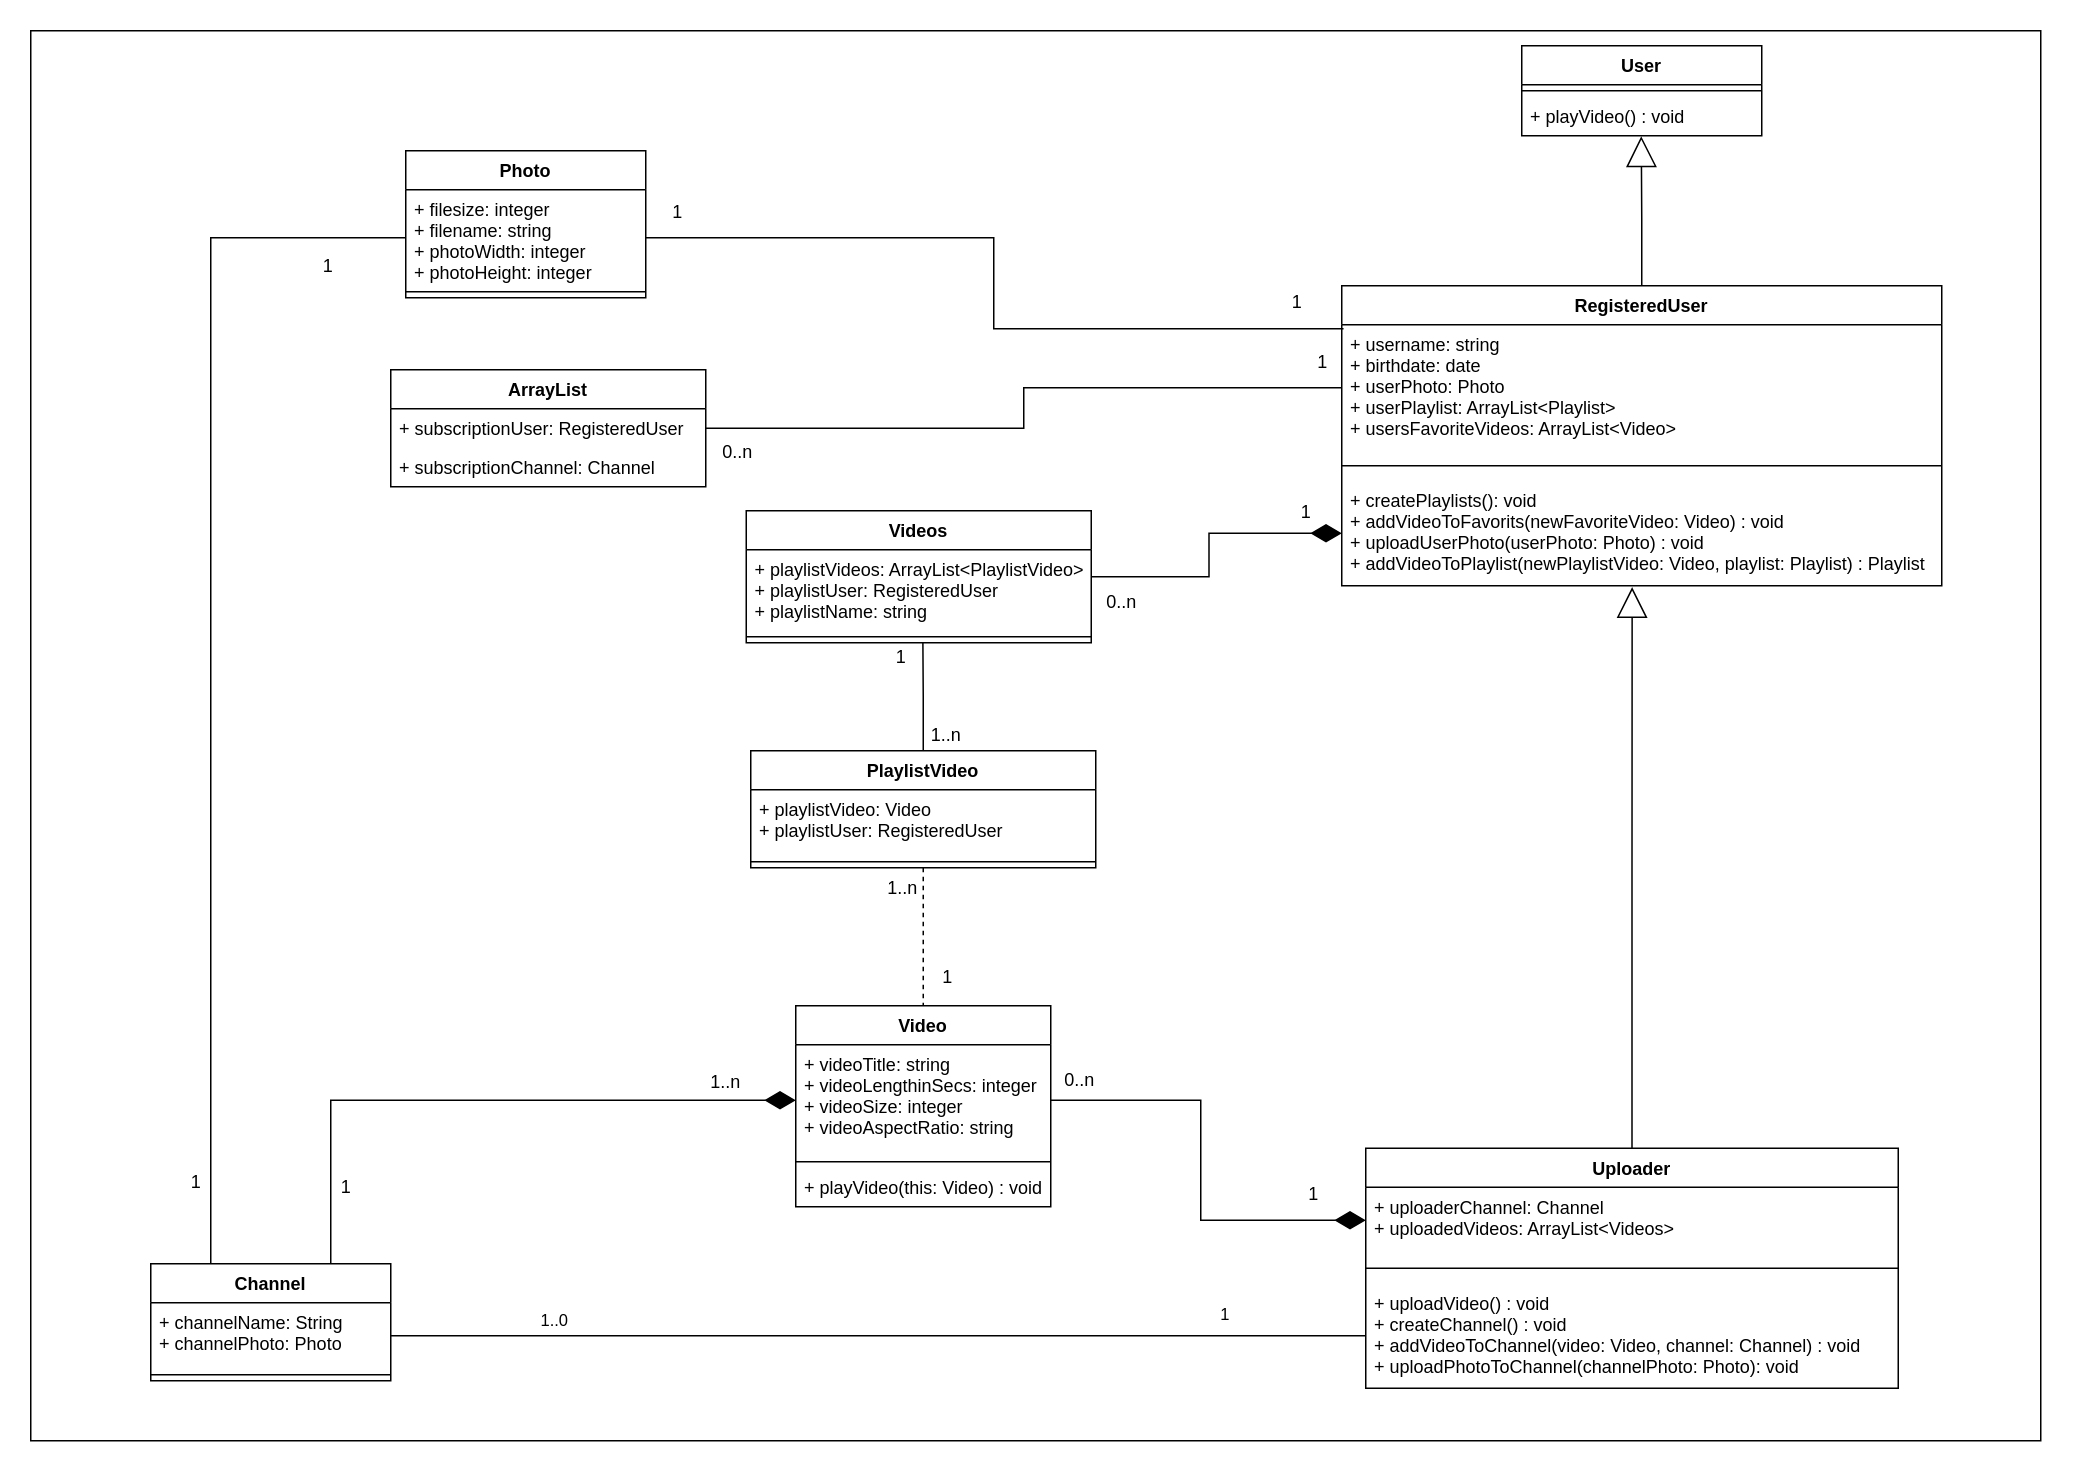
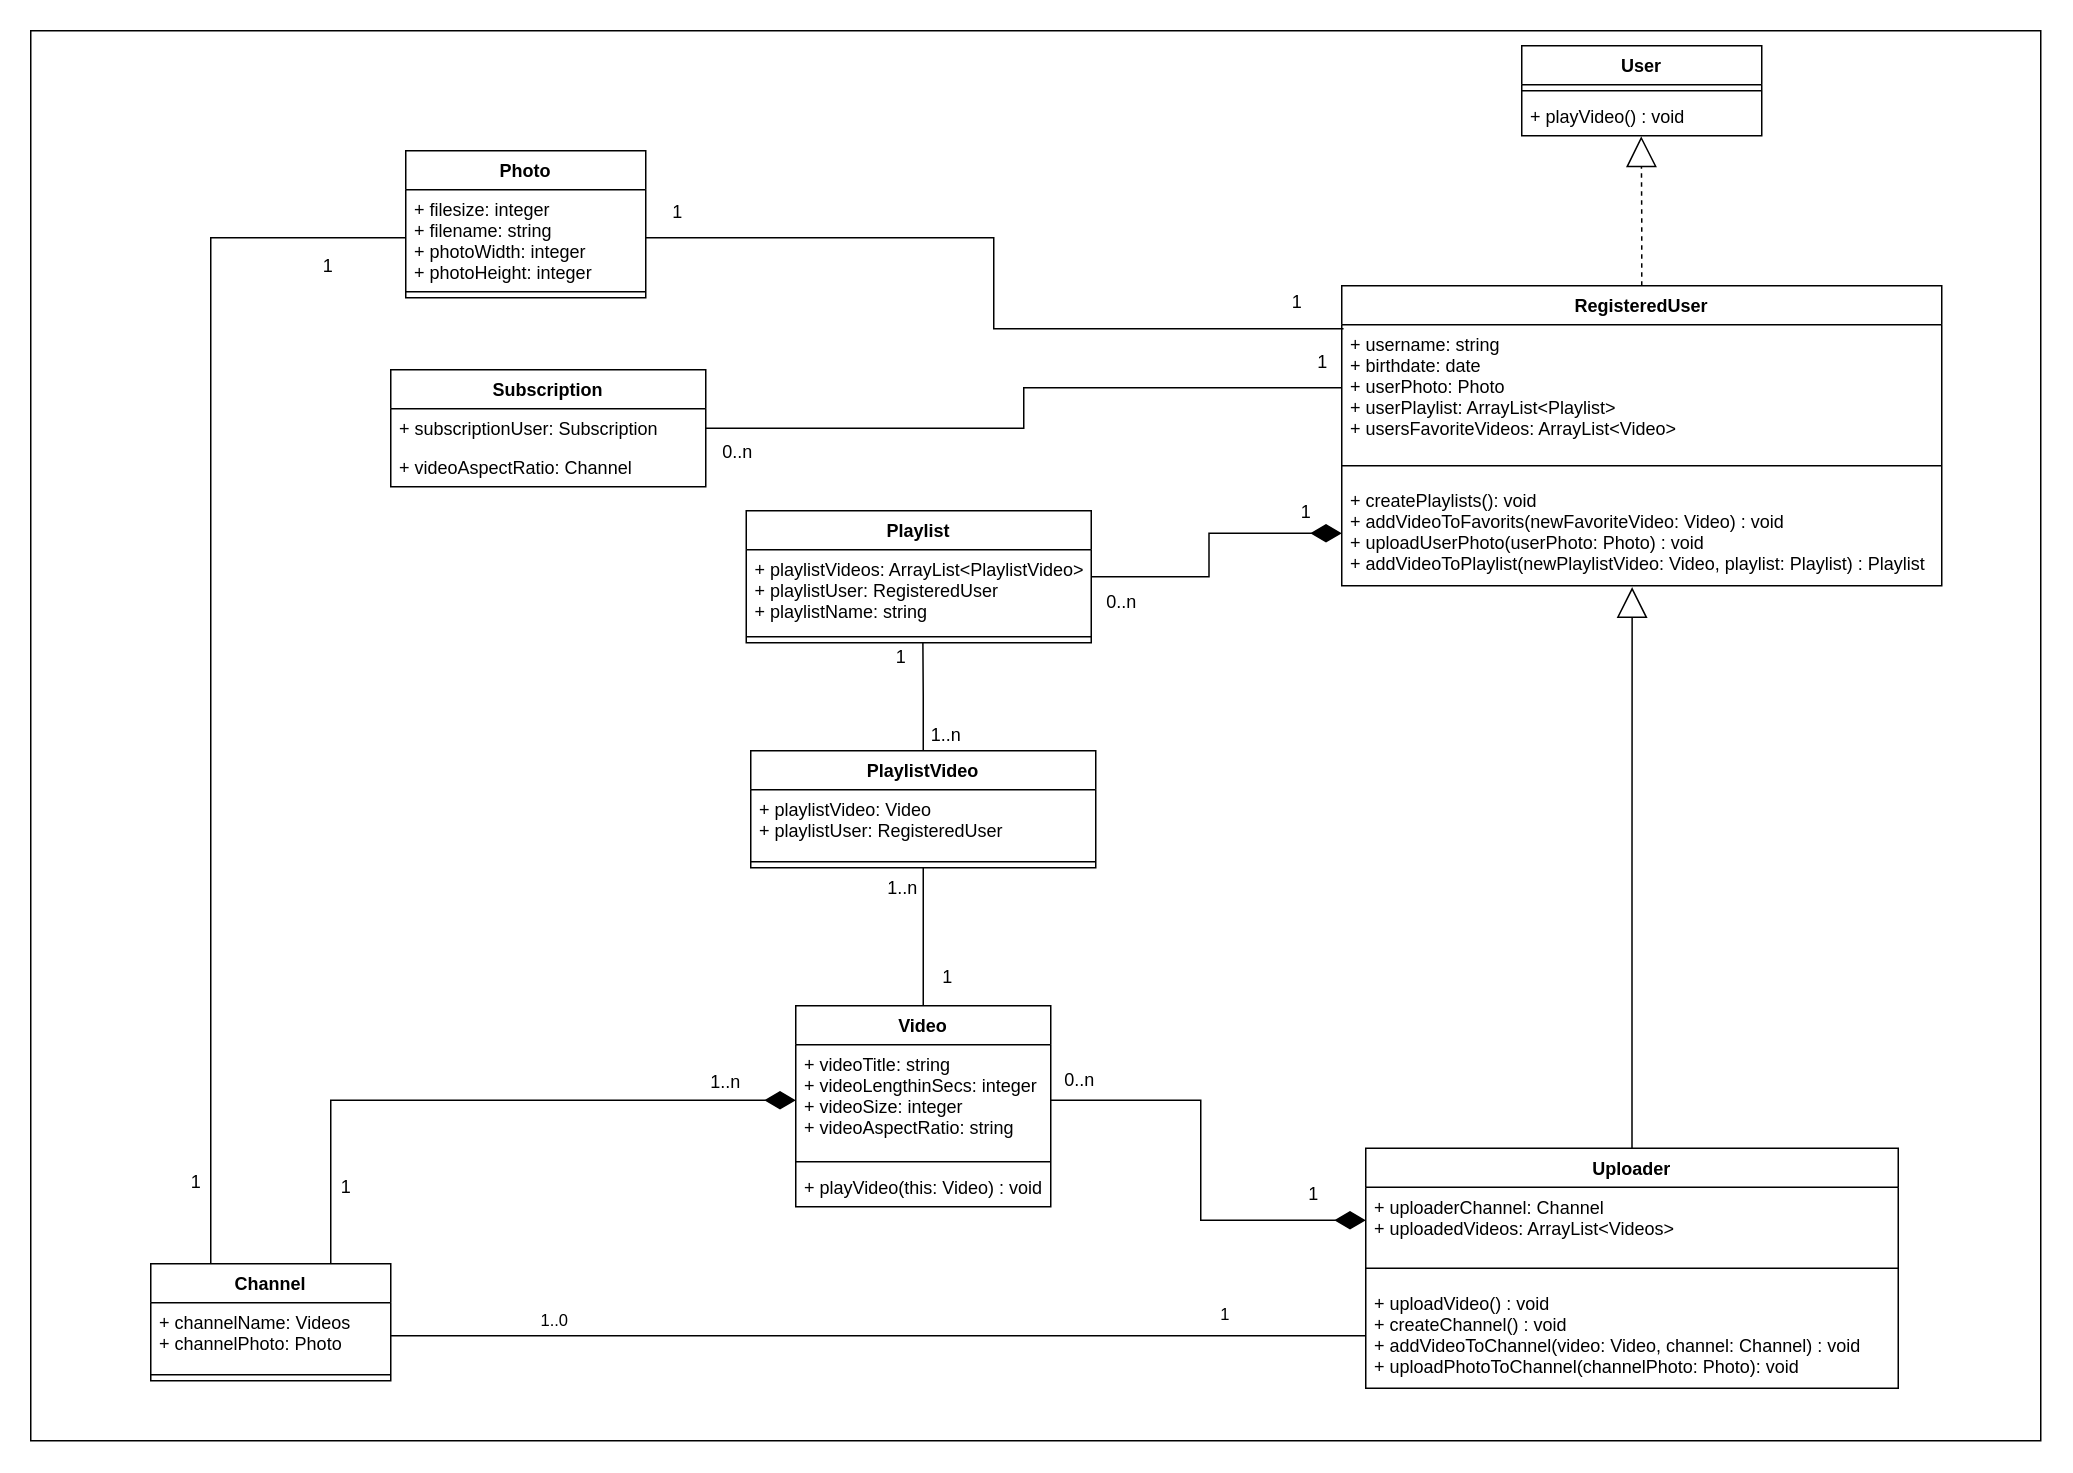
(1642, 224) -> (1642, 224)
(548, 390) -> (548, 390)
(556, 429) -> (544, 429)
(534, 468) -> (521, 468)
(918, 531) -> (918, 531)
(923, 937) -> (923, 937)
(253, 1323) -> (253, 1323)
